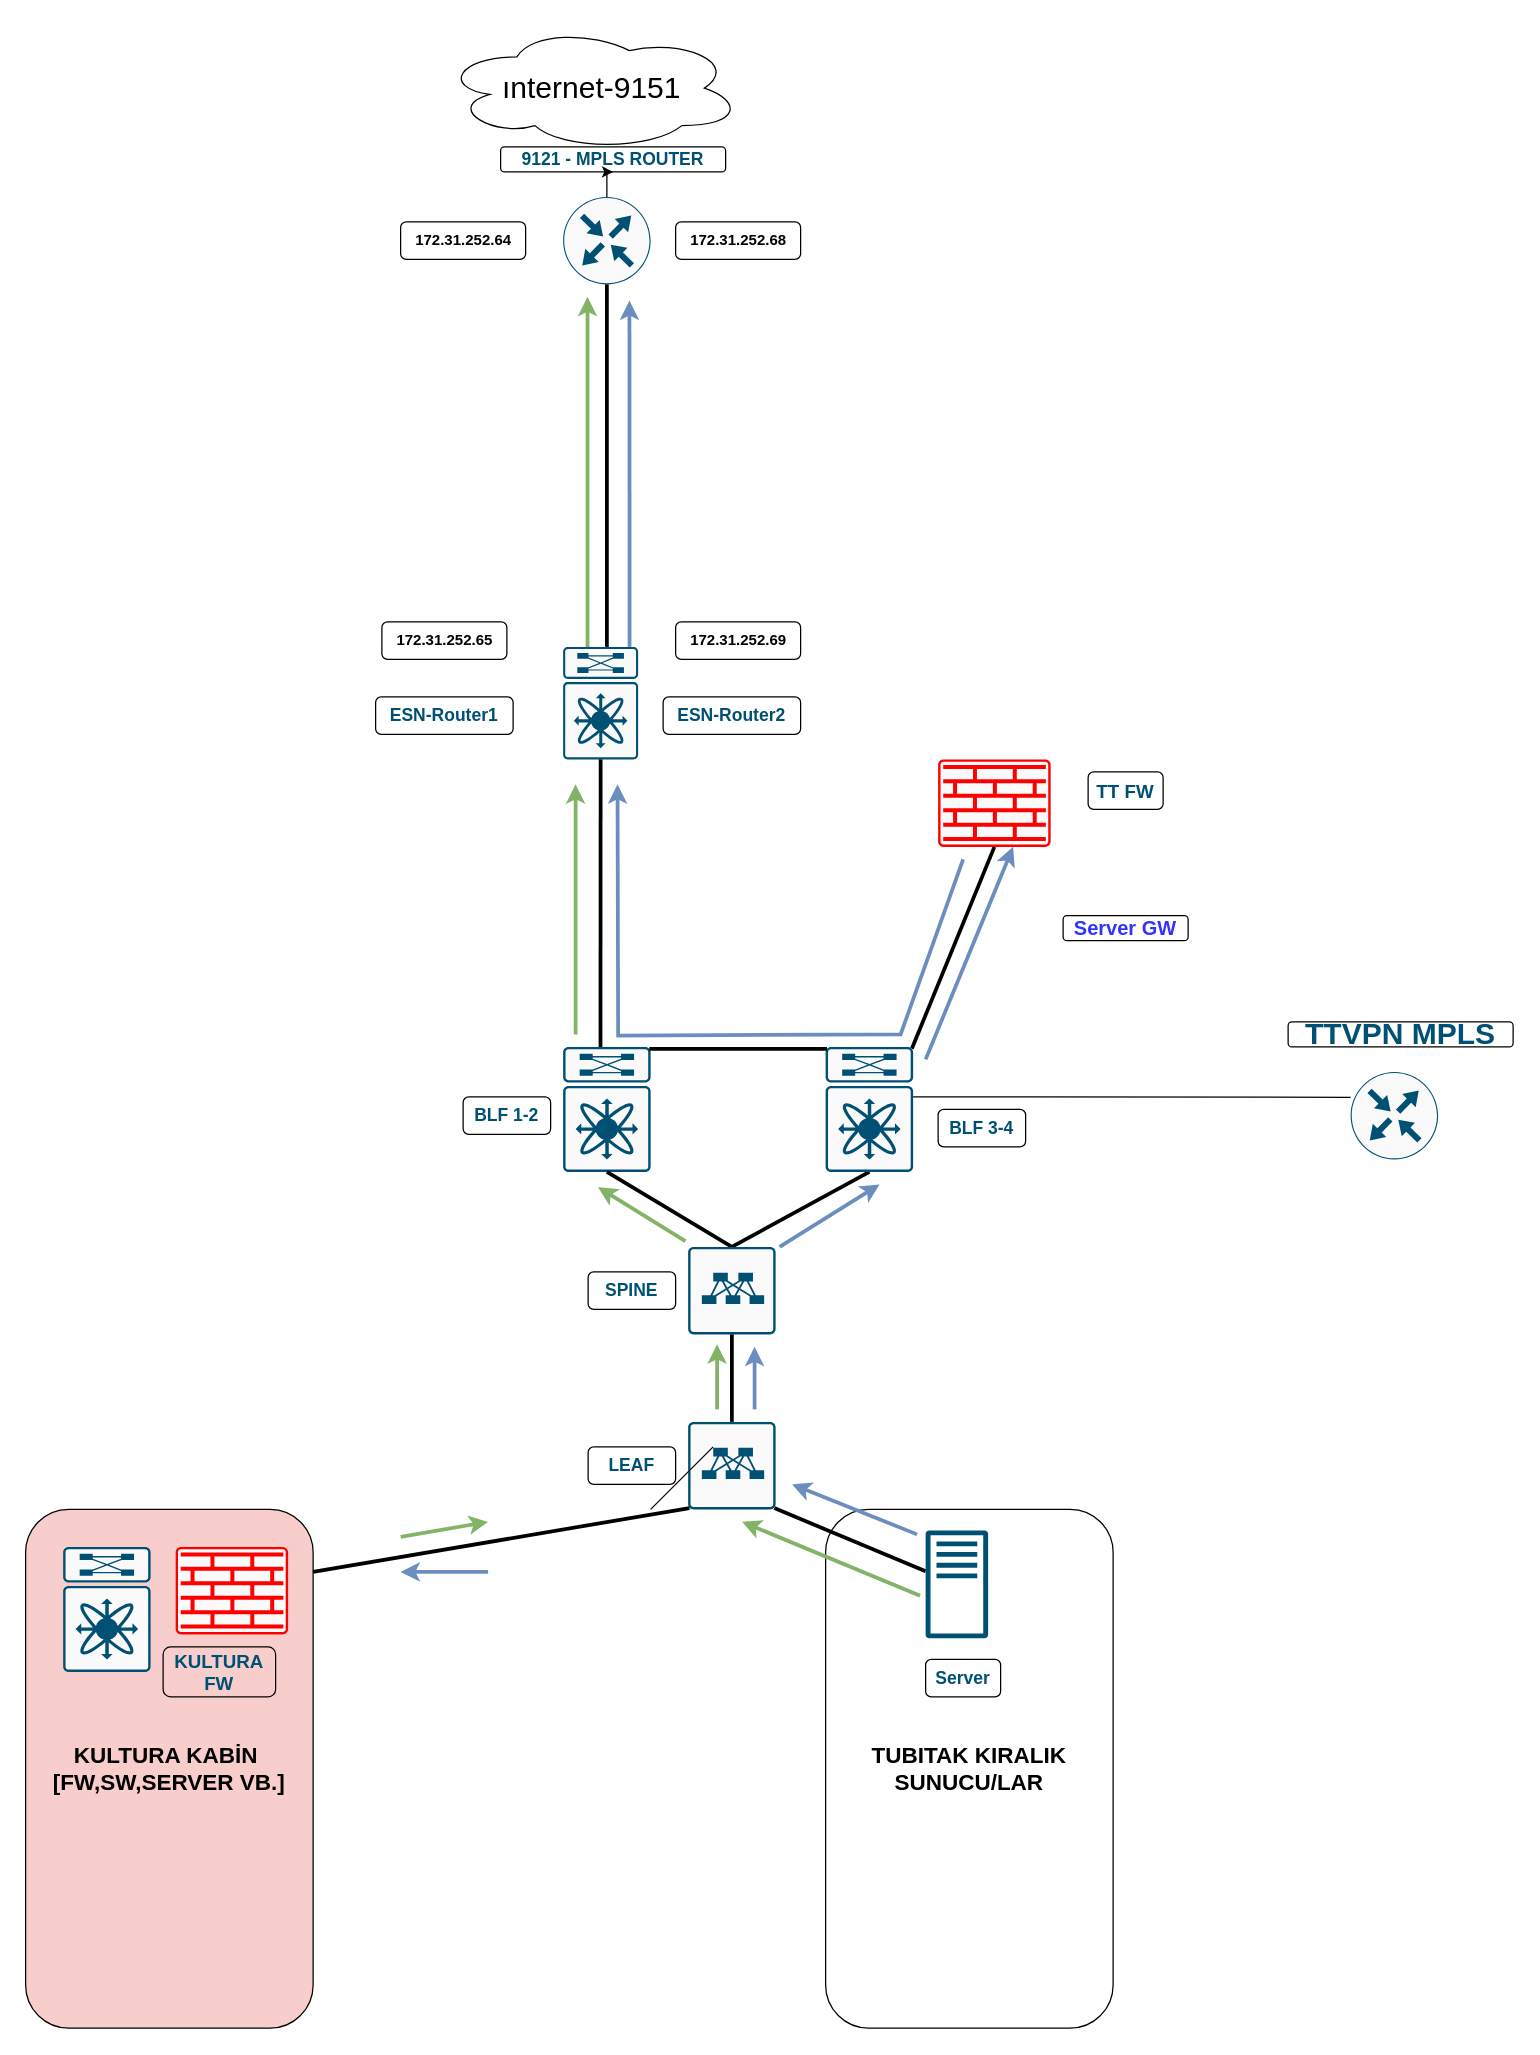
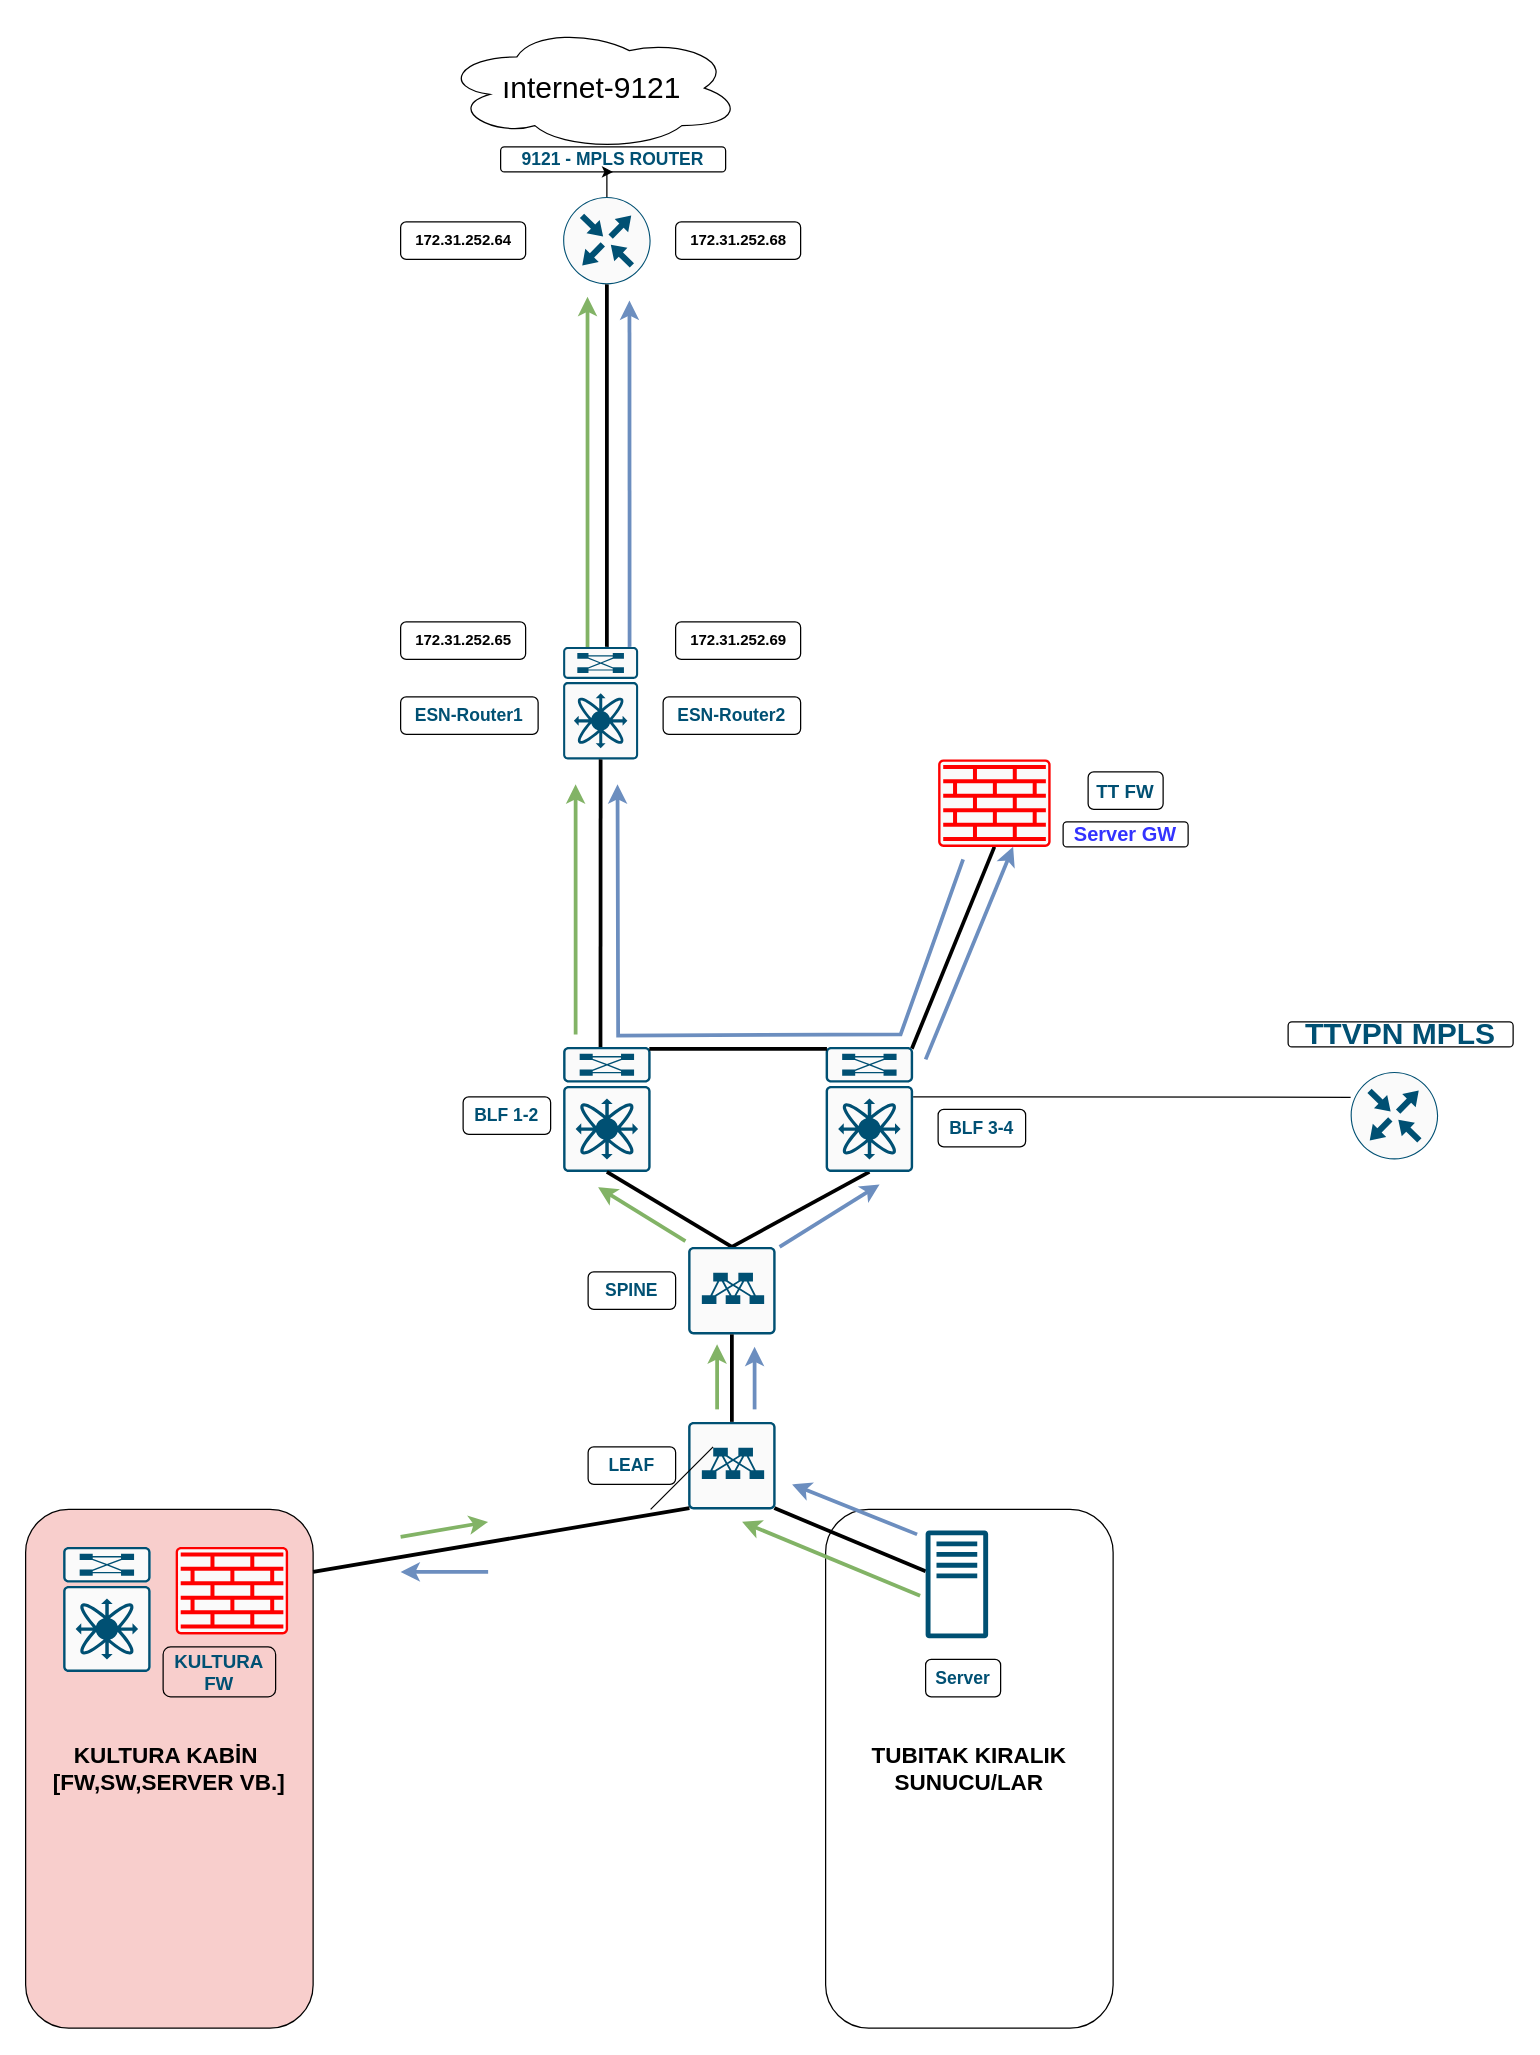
(592, 88) -> (592, 88)
(444, 641) -> (463, 641)
(444, 716) -> (469, 716)
(1126, 928) -> (1126, 834)
